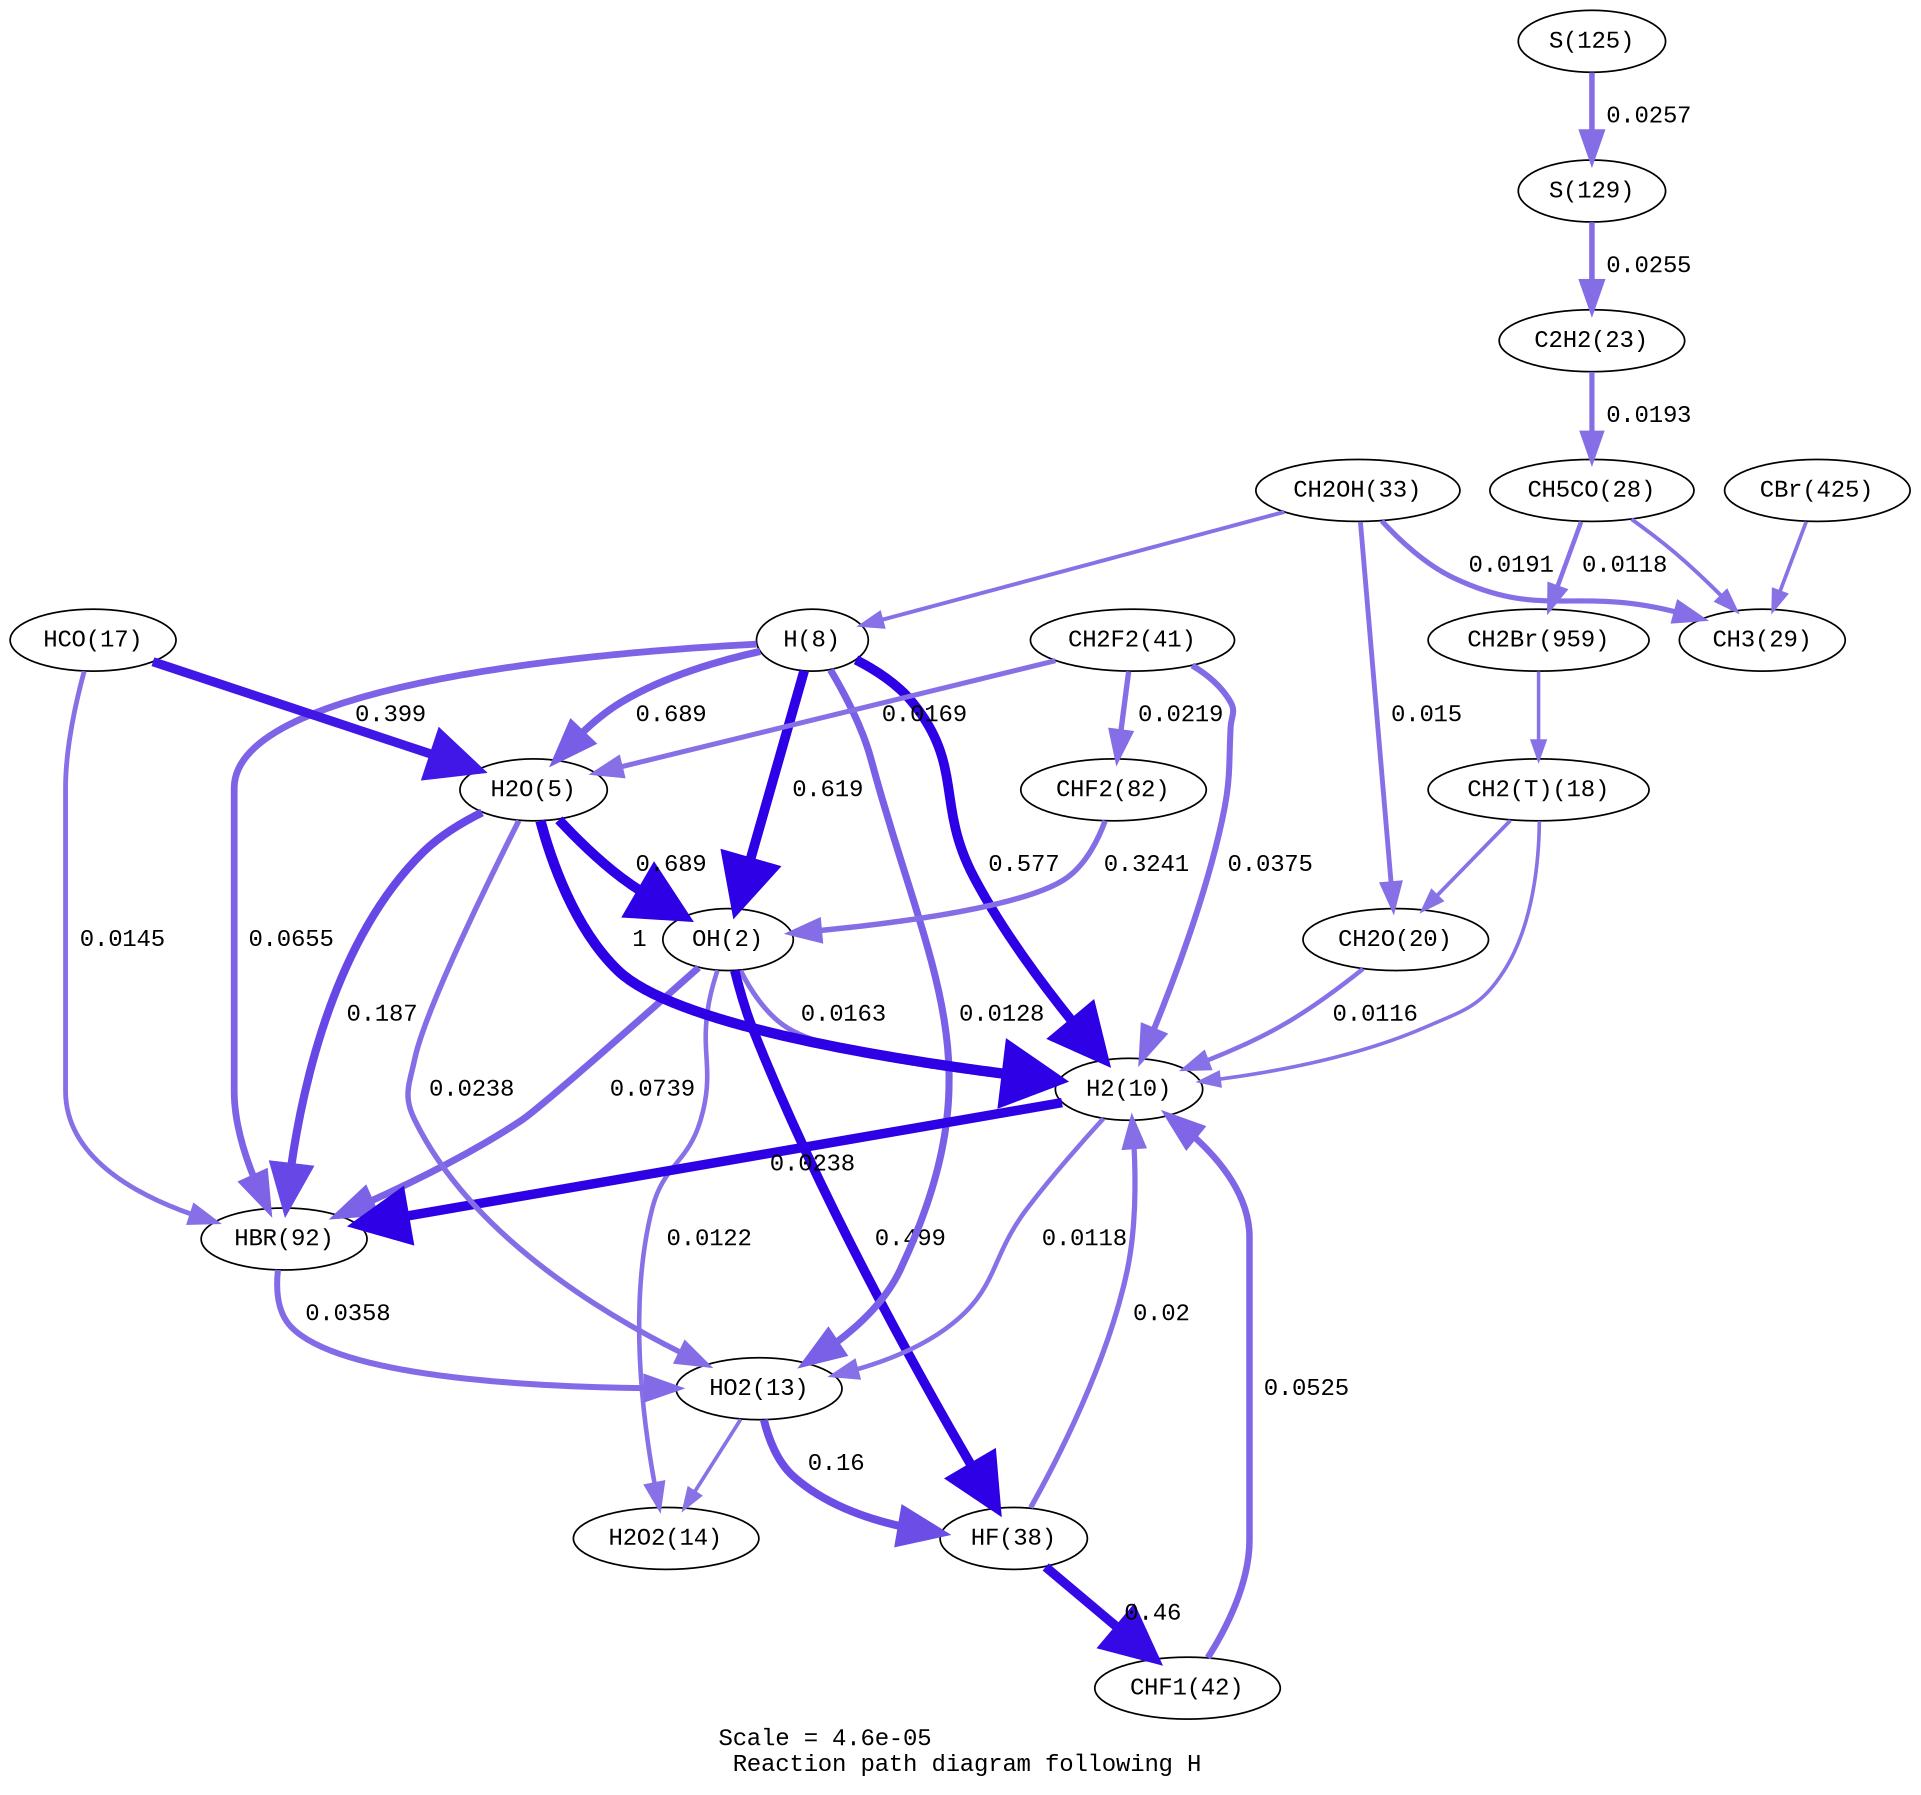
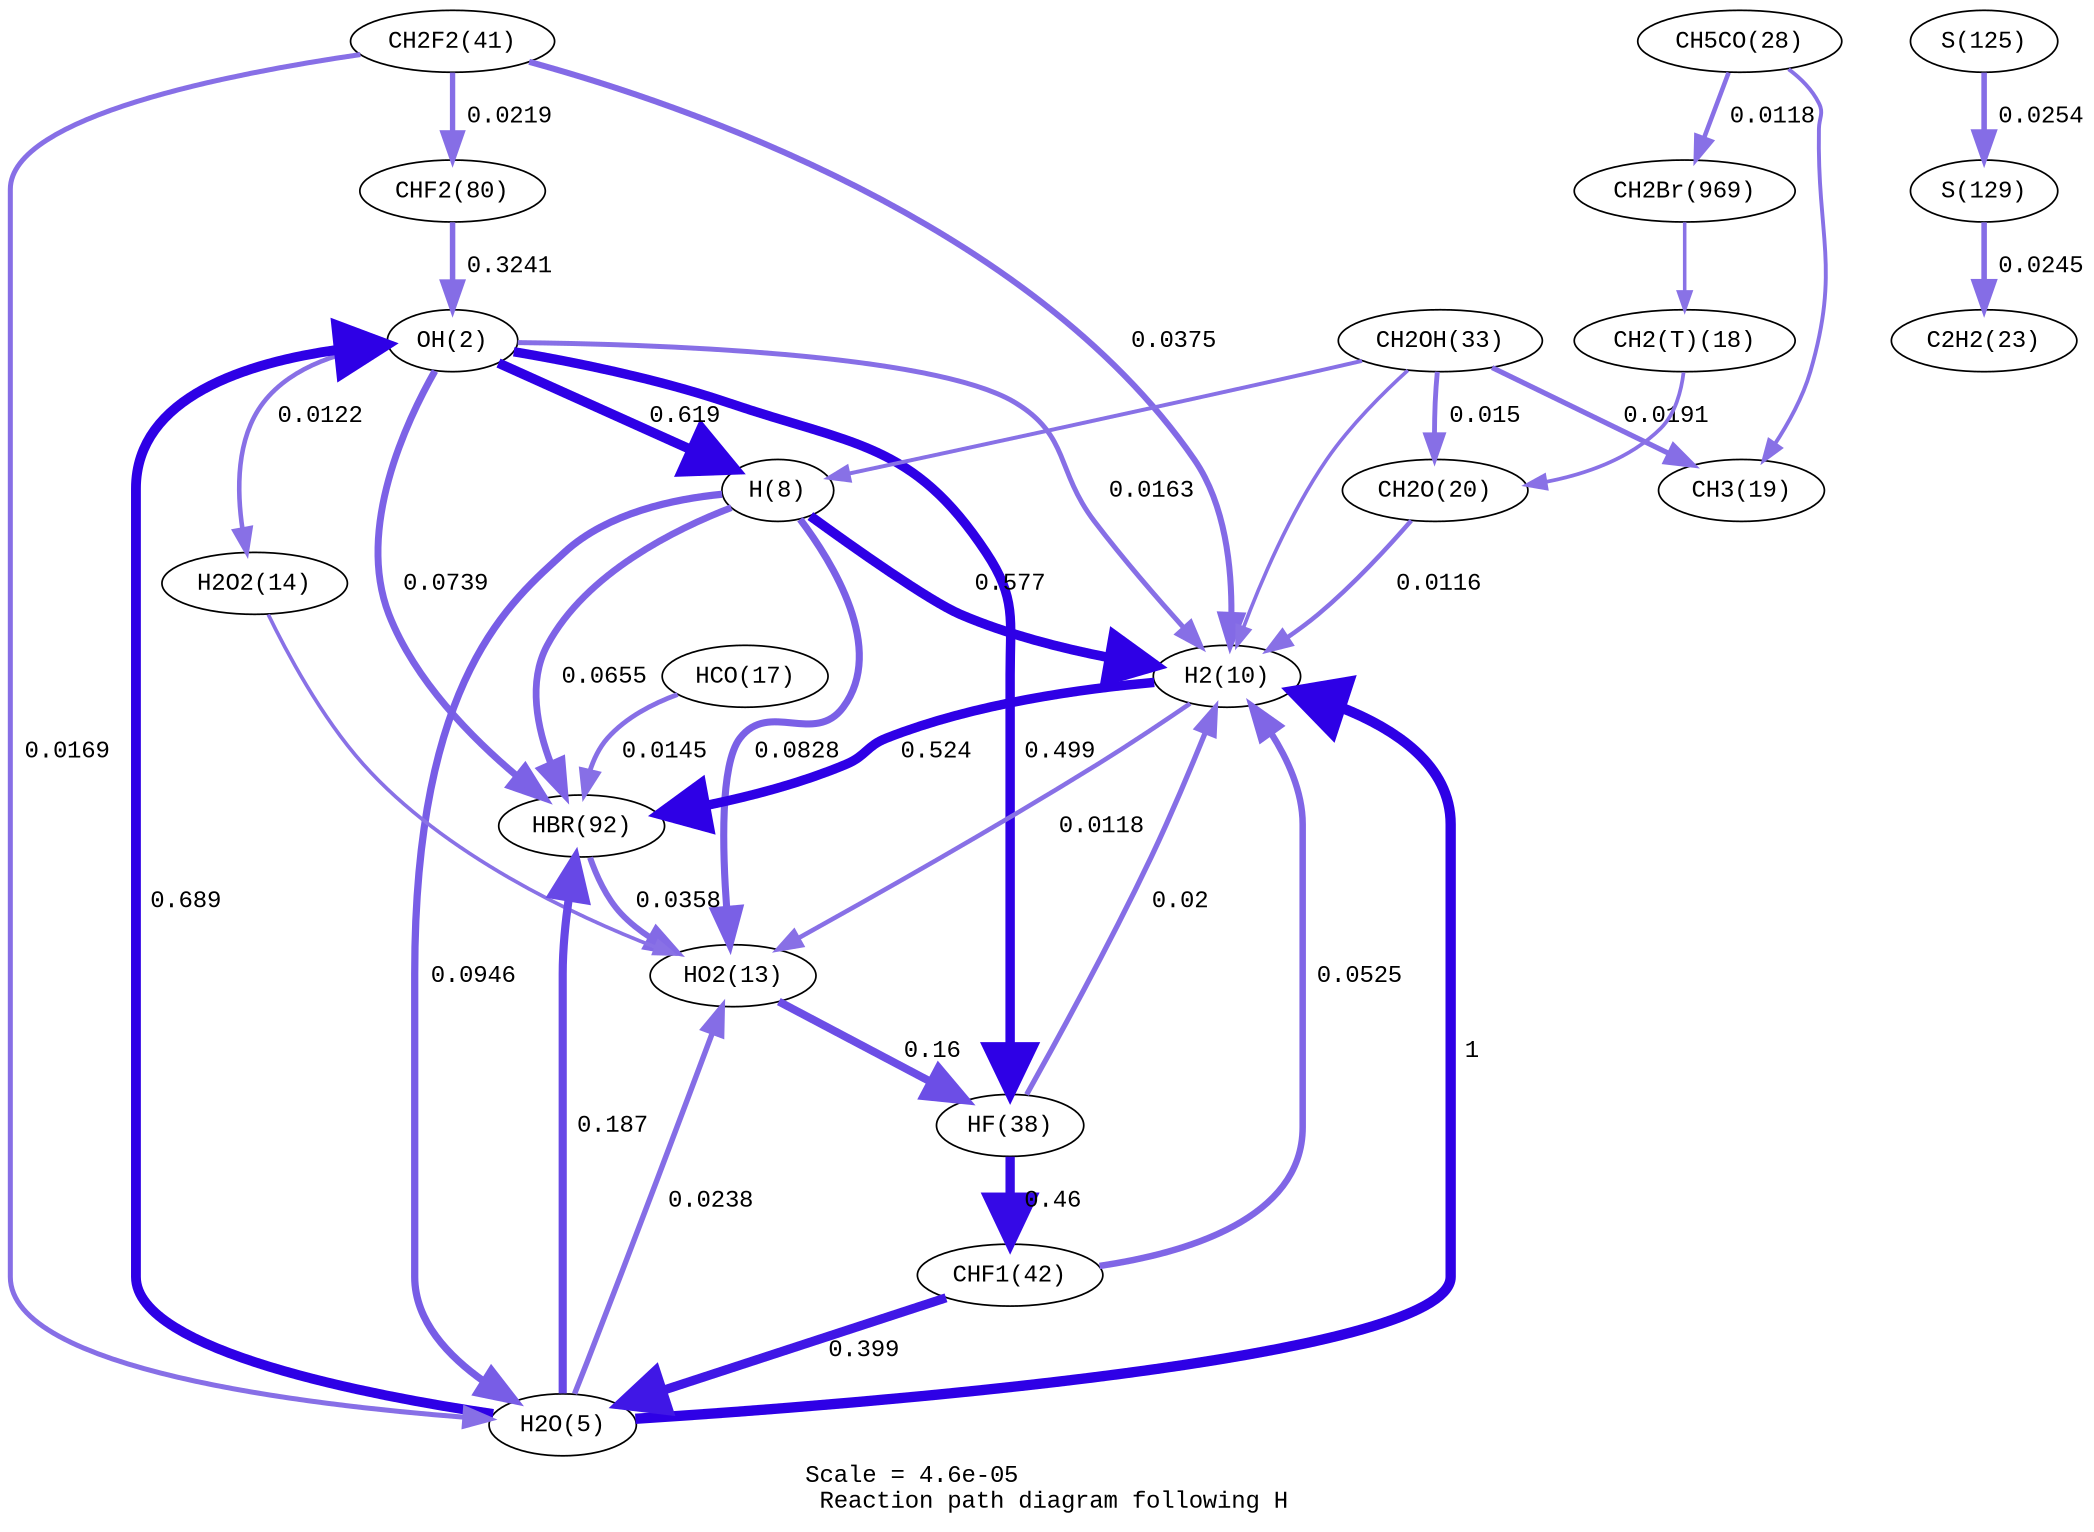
(1642, 116) -> (2034, 116)
(1642, 266) -> (2034, 266)
(1592, 402) -> none
(1817, 490) -> none
(1539, 640) -> (1685, 191)
(1762, 640) -> (1741, 490)
(293, 708) -> (804, 1344)
(664, 715) -> (466, 976)
(777, 766) -> (595, 406)
(1114, 790) -> (453, 191)
(995, 1014) -> (790, 751)
(1445, 1019) -> (1309, 488)
(806, 1164) -> (929, 751)
(718, 1456) -> (416, 813)
